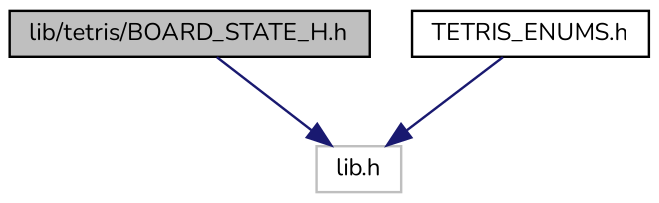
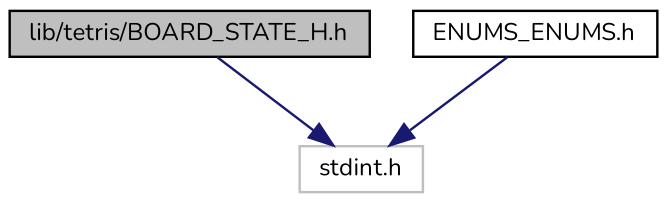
(530, 34) -> (535, 34)
(359, 169) -> (361, 169)
